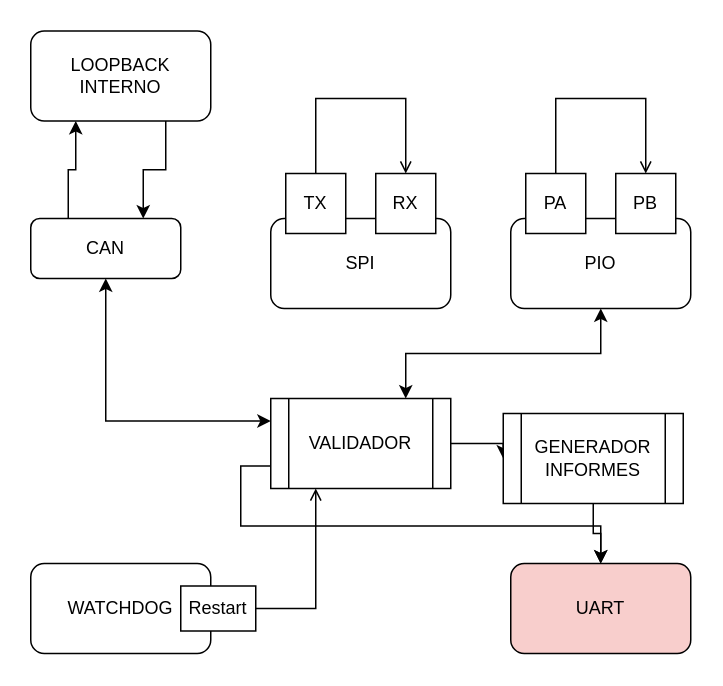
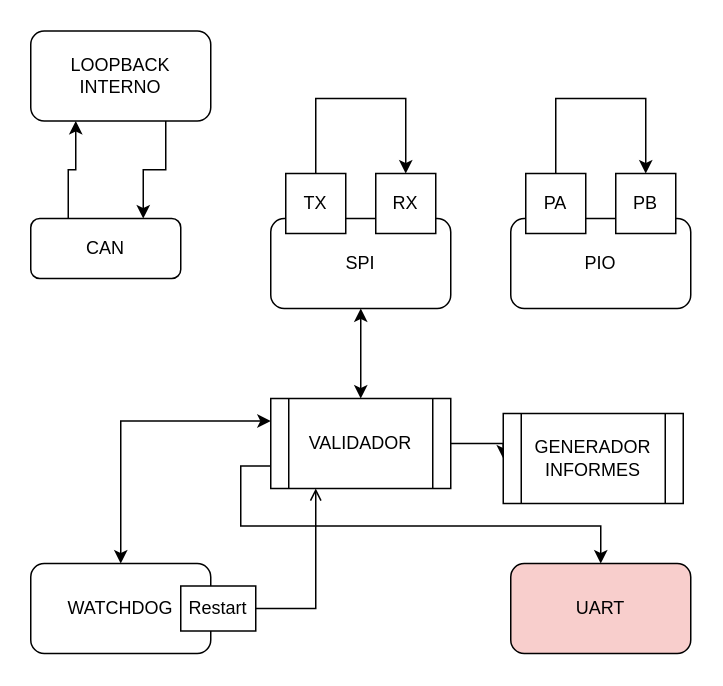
(406, 164) -> (406, 162)
(646, 164) -> (646, 162)
none -> (361, 353)
(503, 353) -> none
(106, 363) -> (121, 486)
(593, 520) -> none
